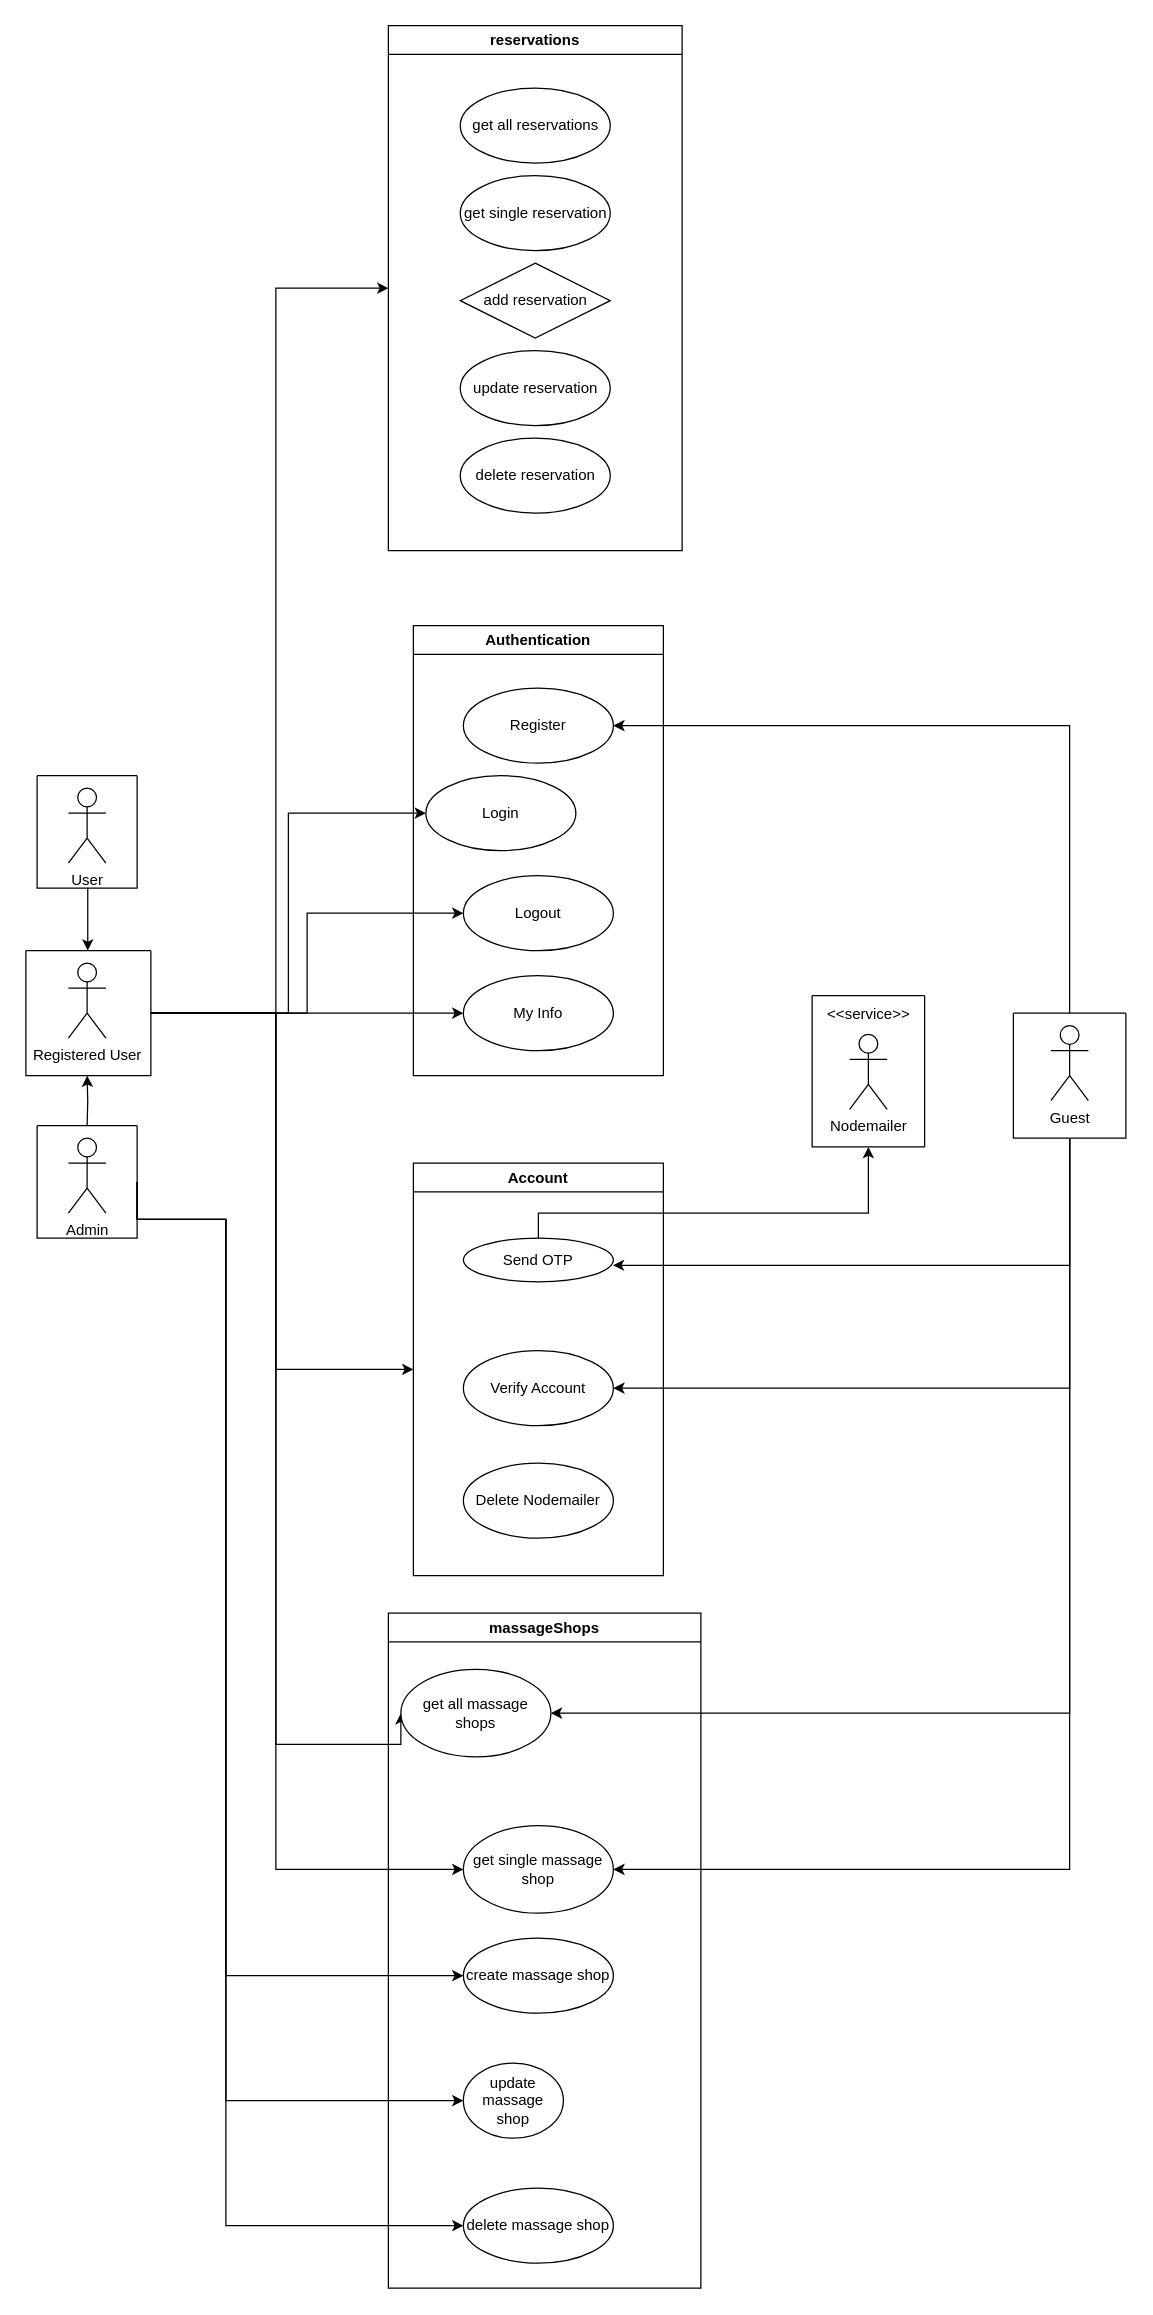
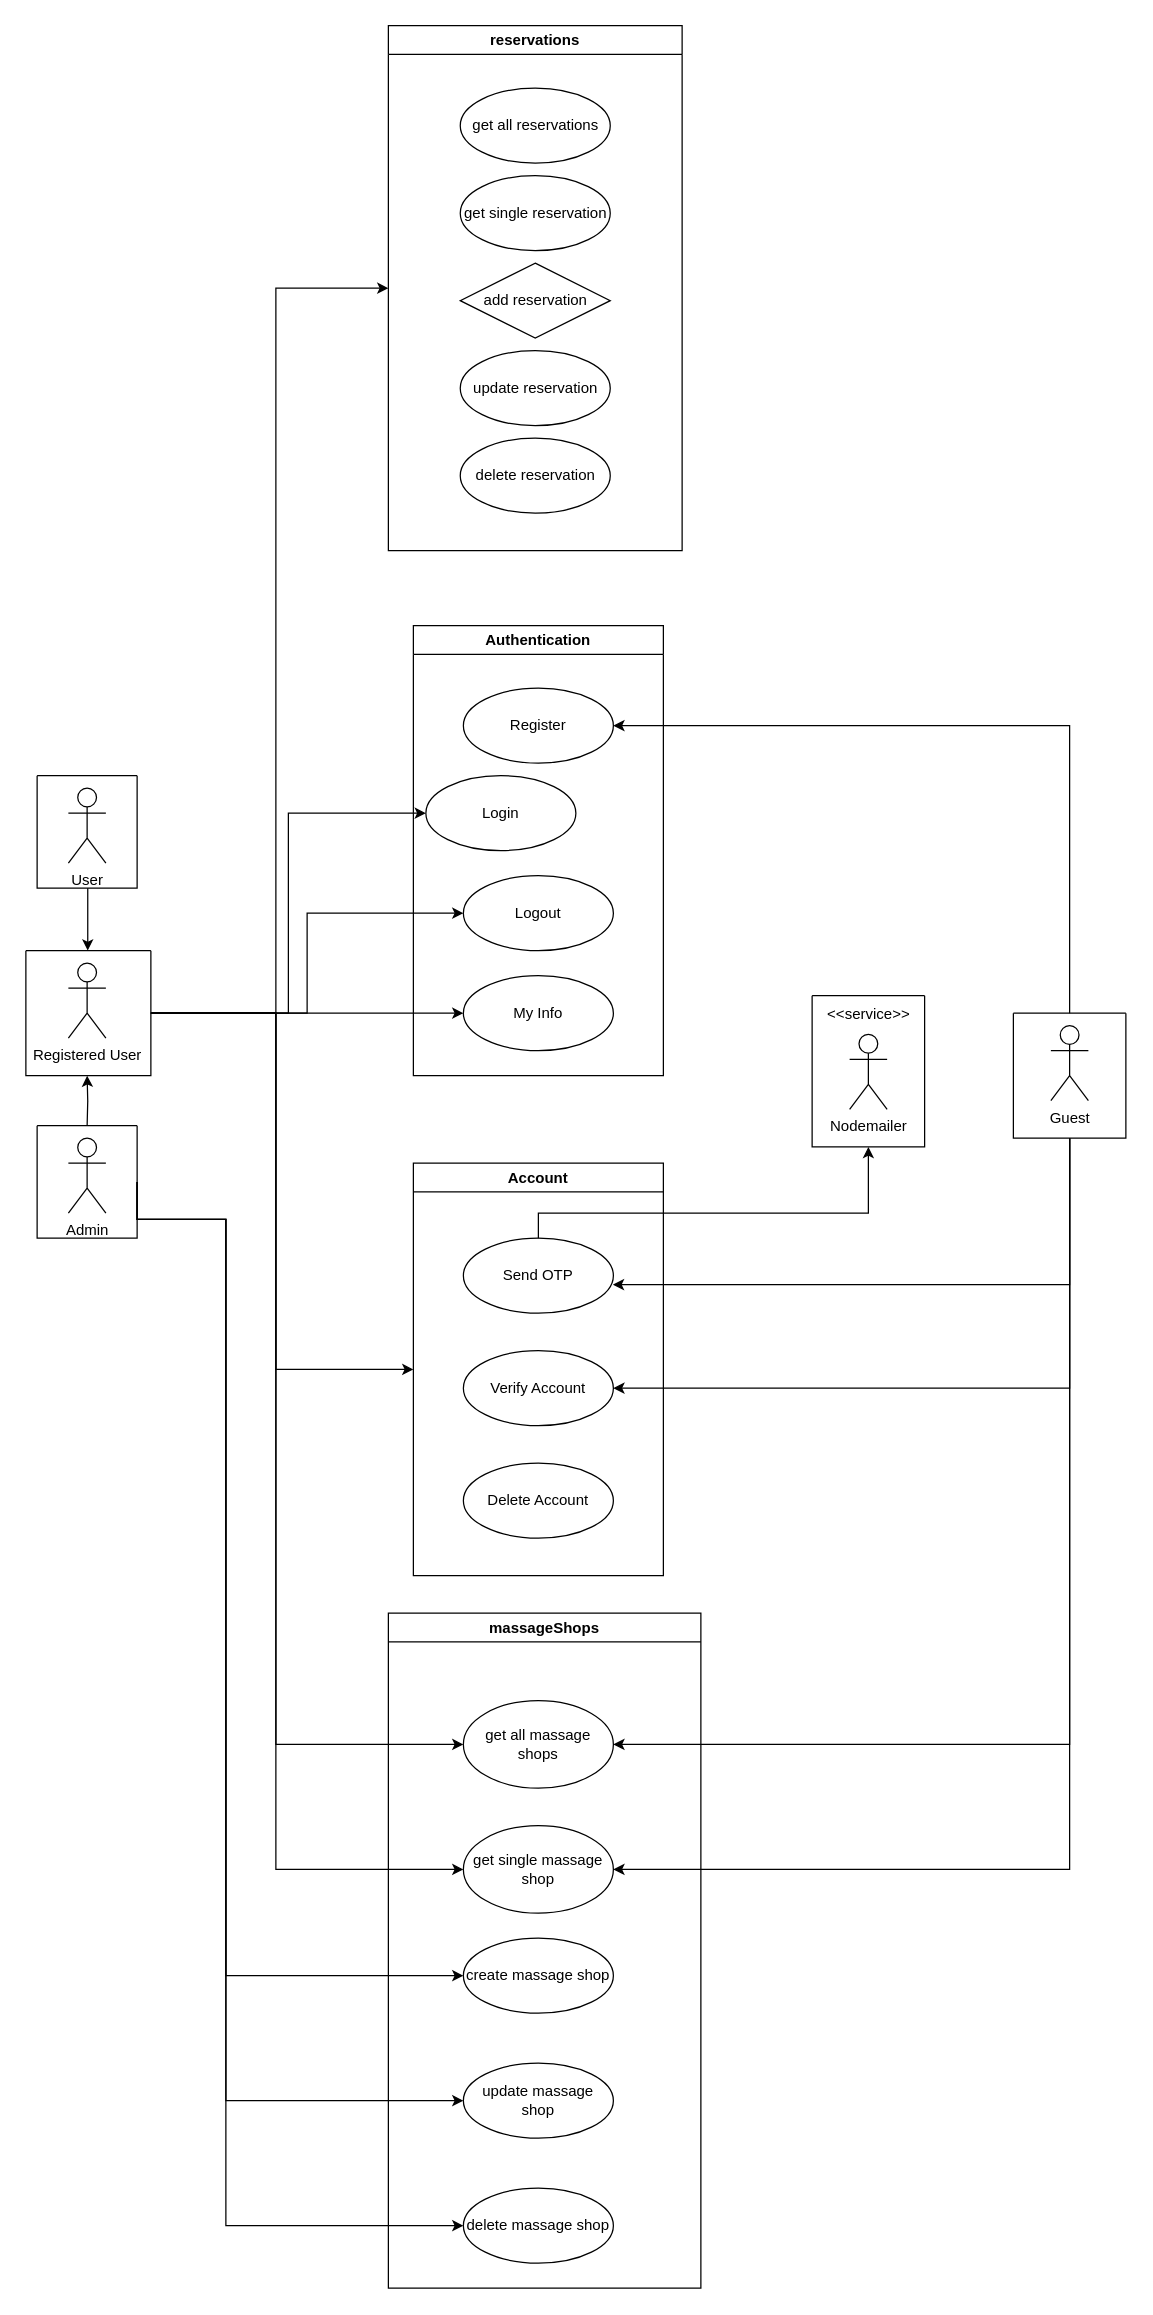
(538, 1260) -> (538, 1276)
(538, 1501) -> (538, 1501)
(476, 1713) -> (538, 1744)
(513, 2101) -> (538, 2101)
